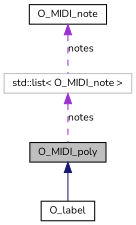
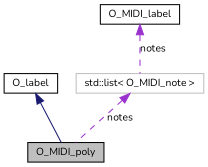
(68, 14) -> (140, 14)
(68, 187) -> (51, 123)
